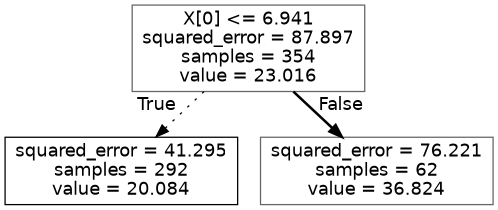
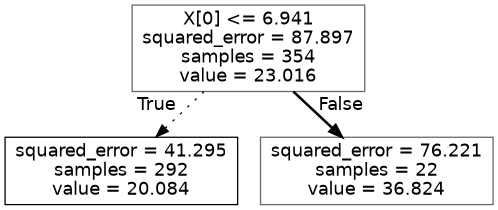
(377, 171) -> (377, 171)
